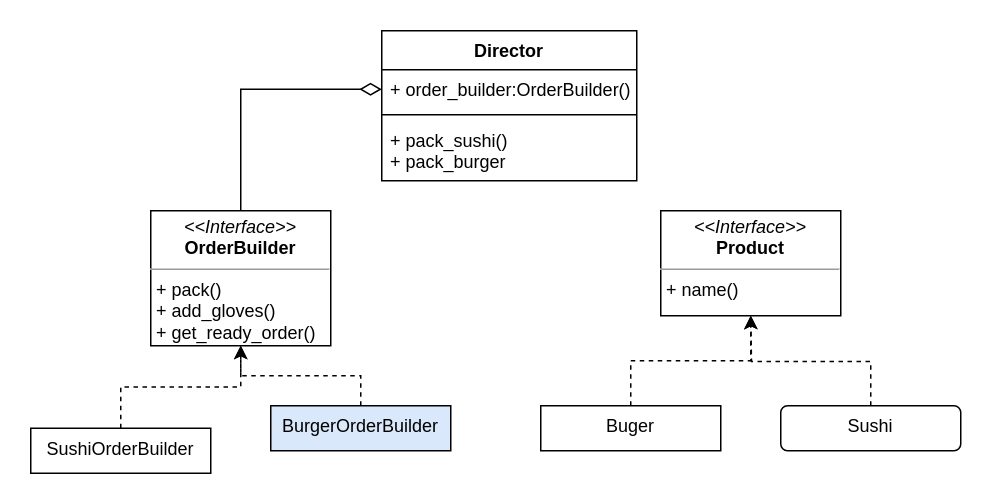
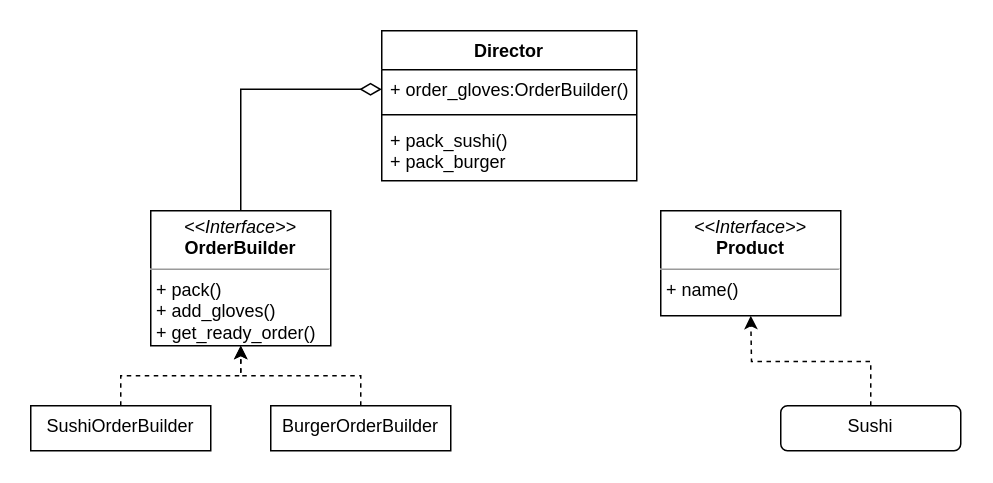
(530, 90) -> (527, 90)
(667, 361) -> none
(361, 428) -> (361, 428)
(631, 428) -> none
(121, 451) -> (121, 428)
